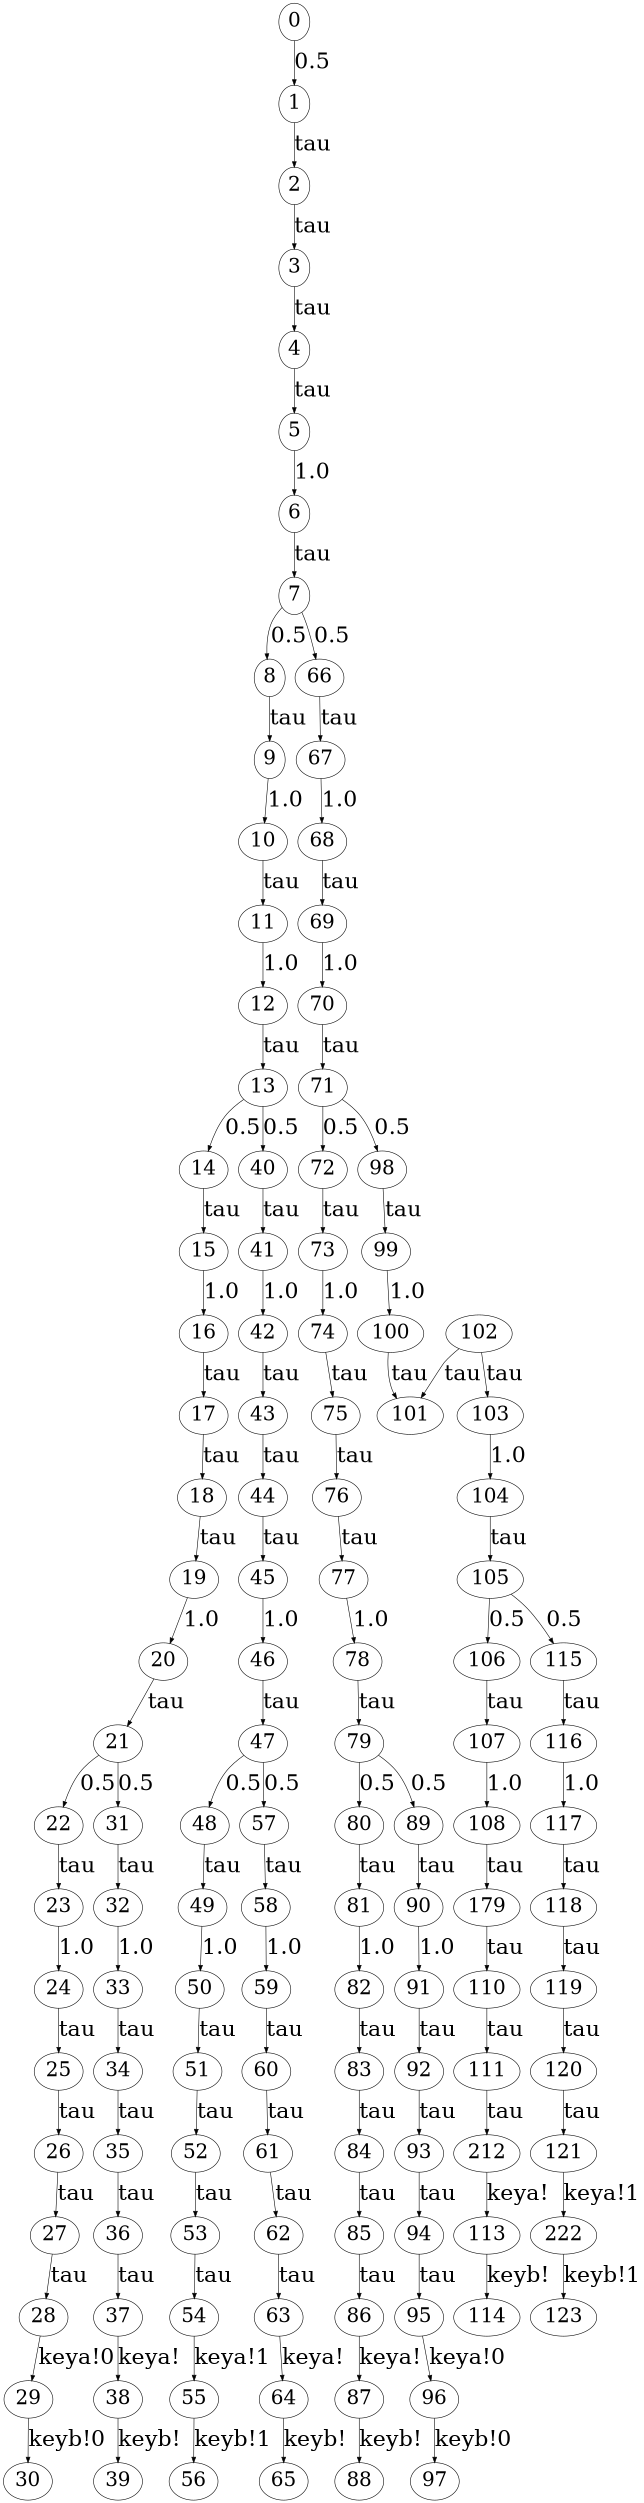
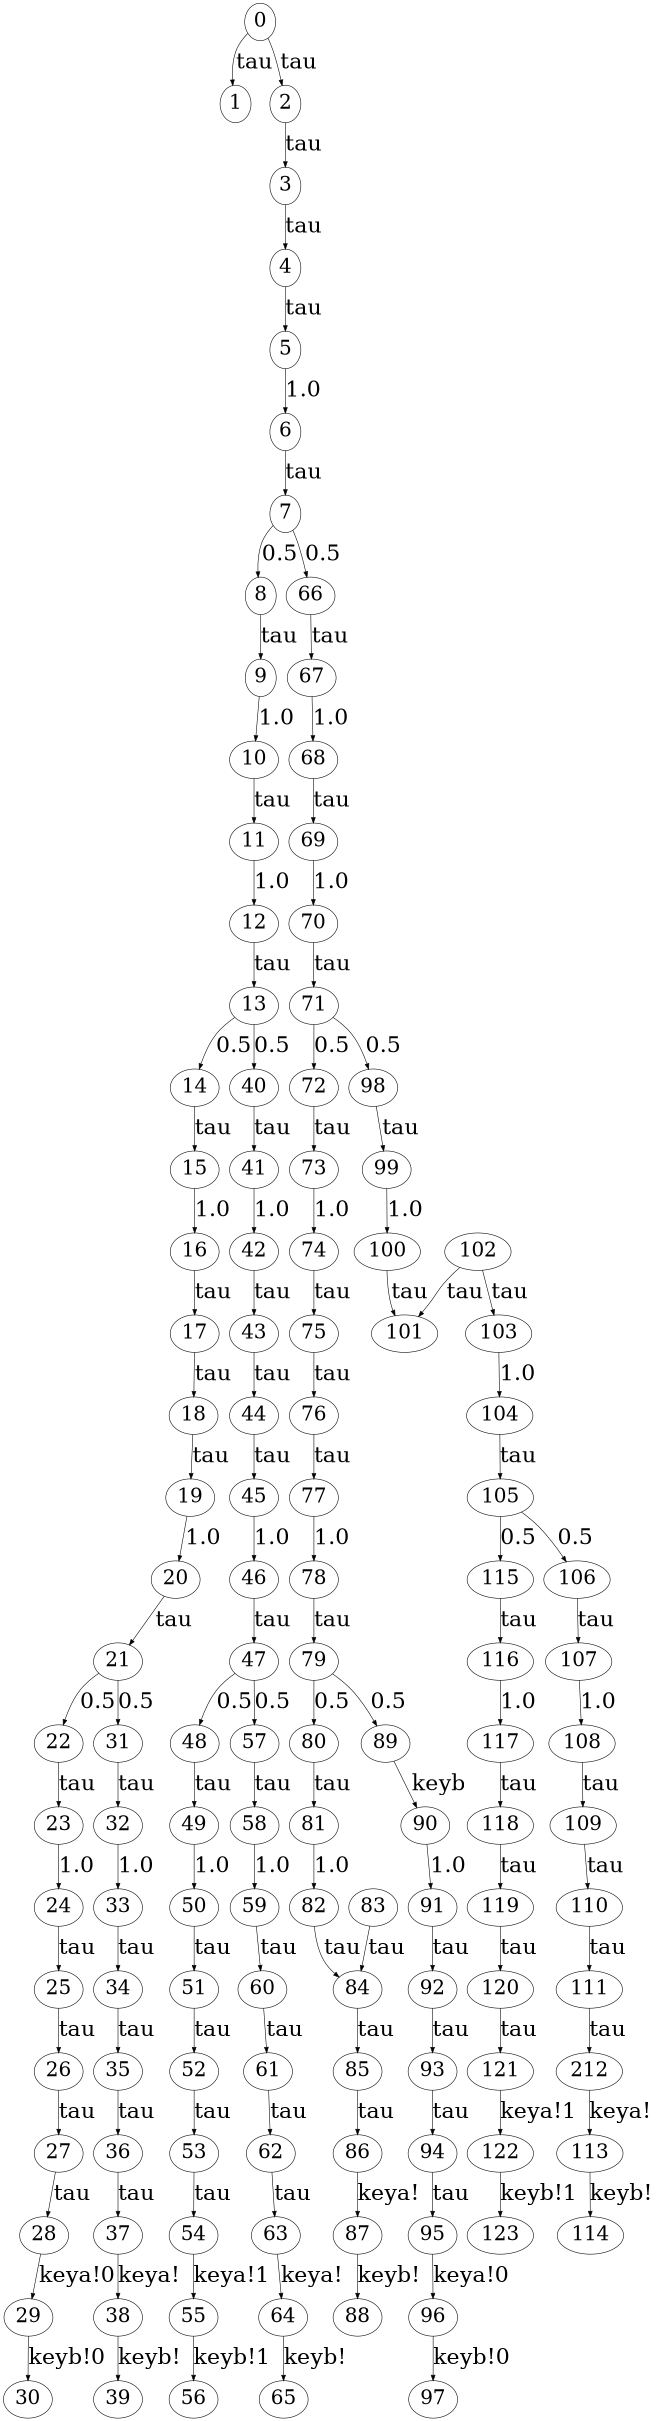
(312, 63) -> (255, 63)
(294, 142) -> (276, 59)
(437, 1867) -> (439, 1785)
(487, 1908) -> (583, 1826)
(359, 2028) -> (320, 1952)
(564, 2235) -> (500, 2153)
